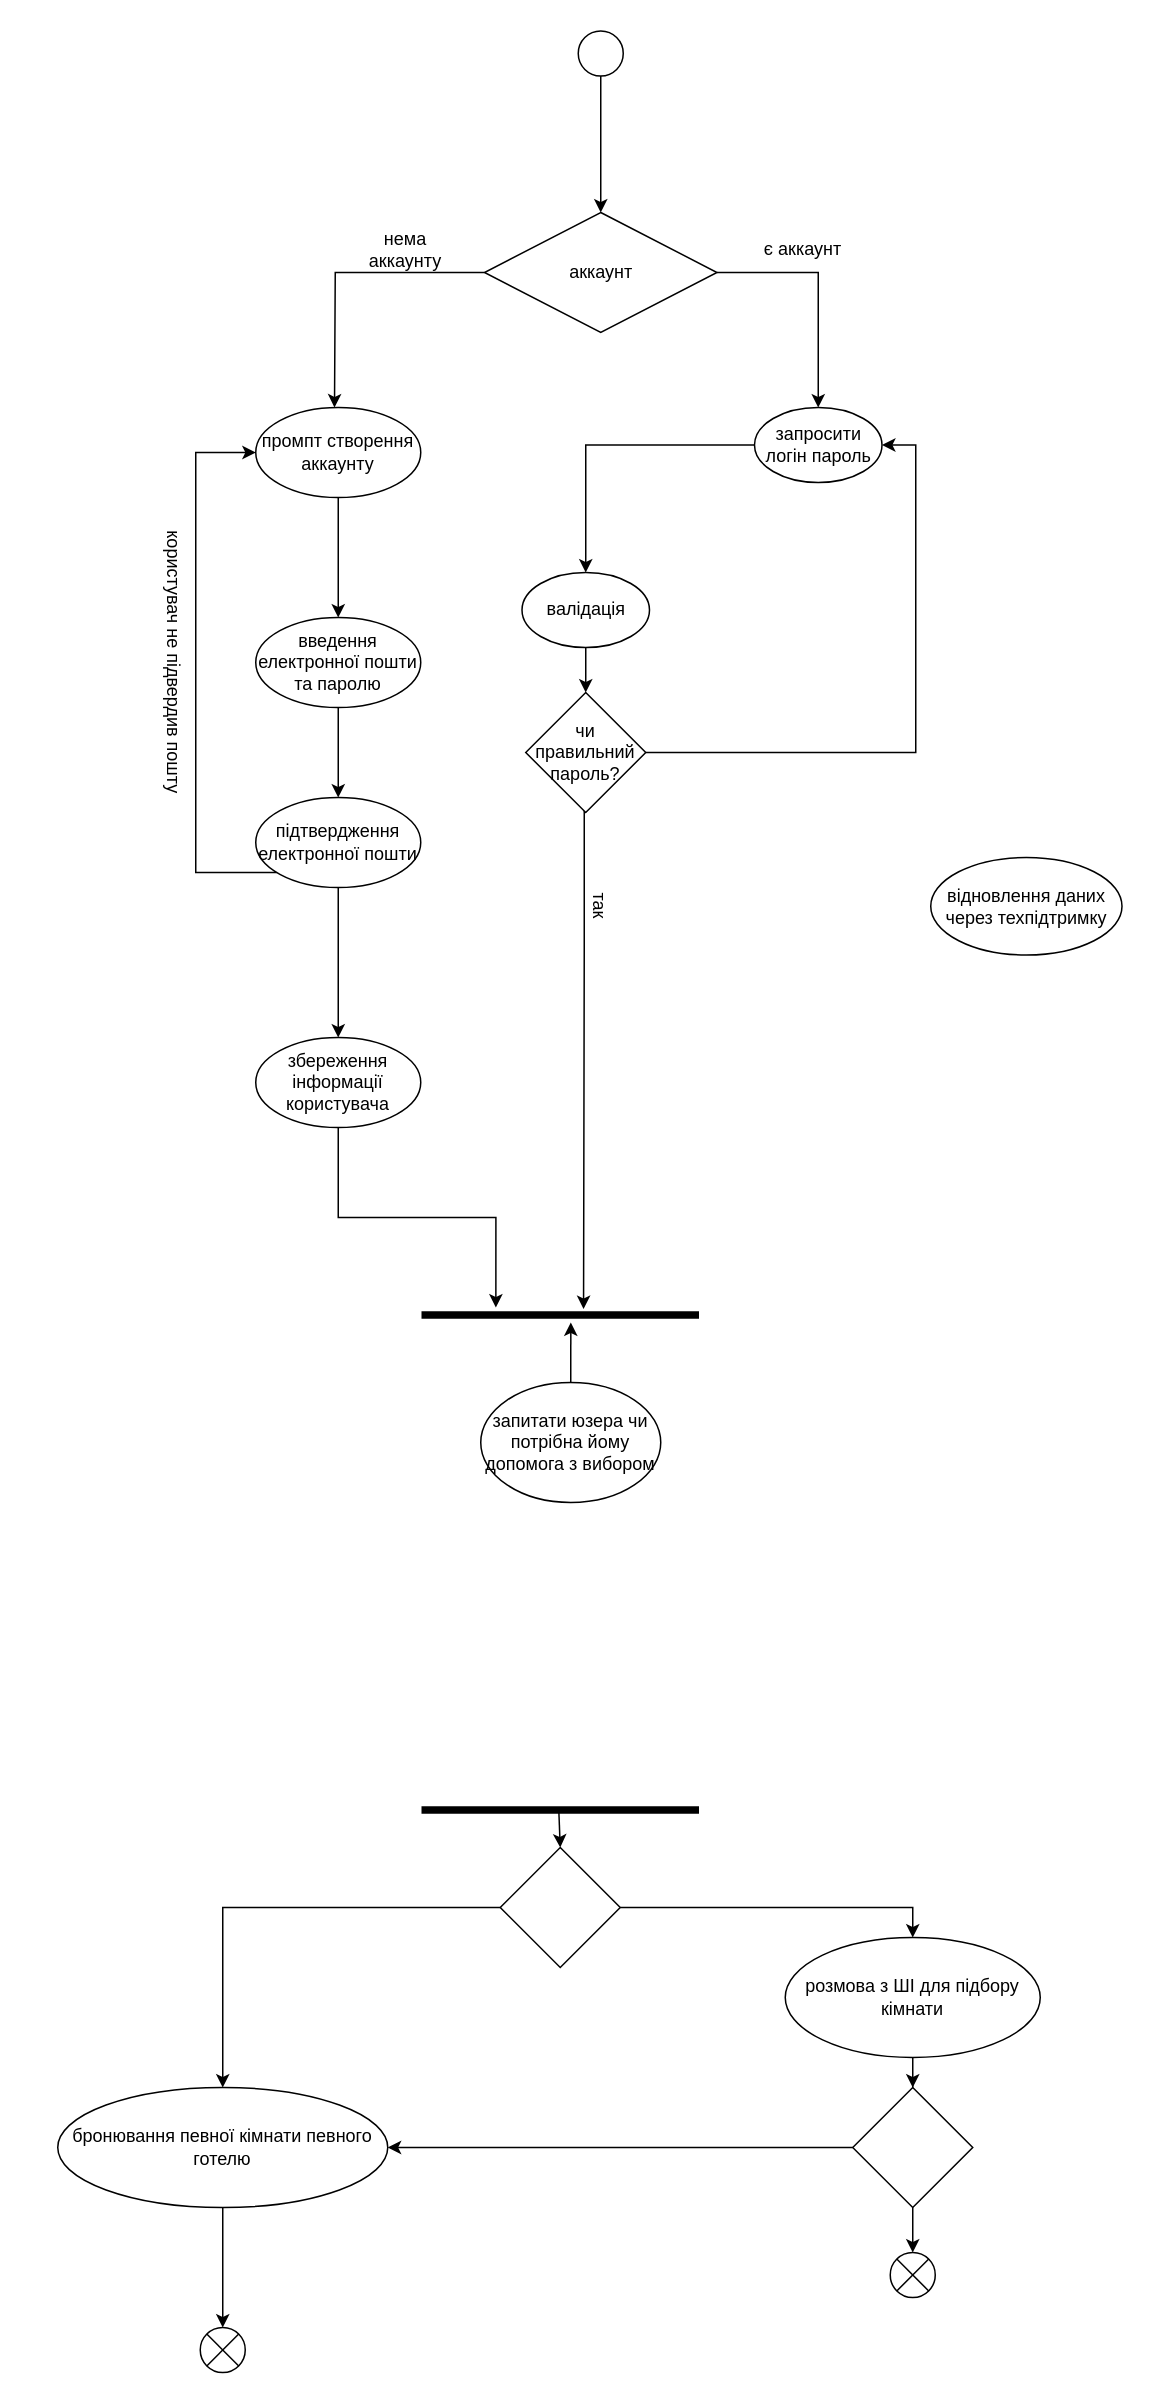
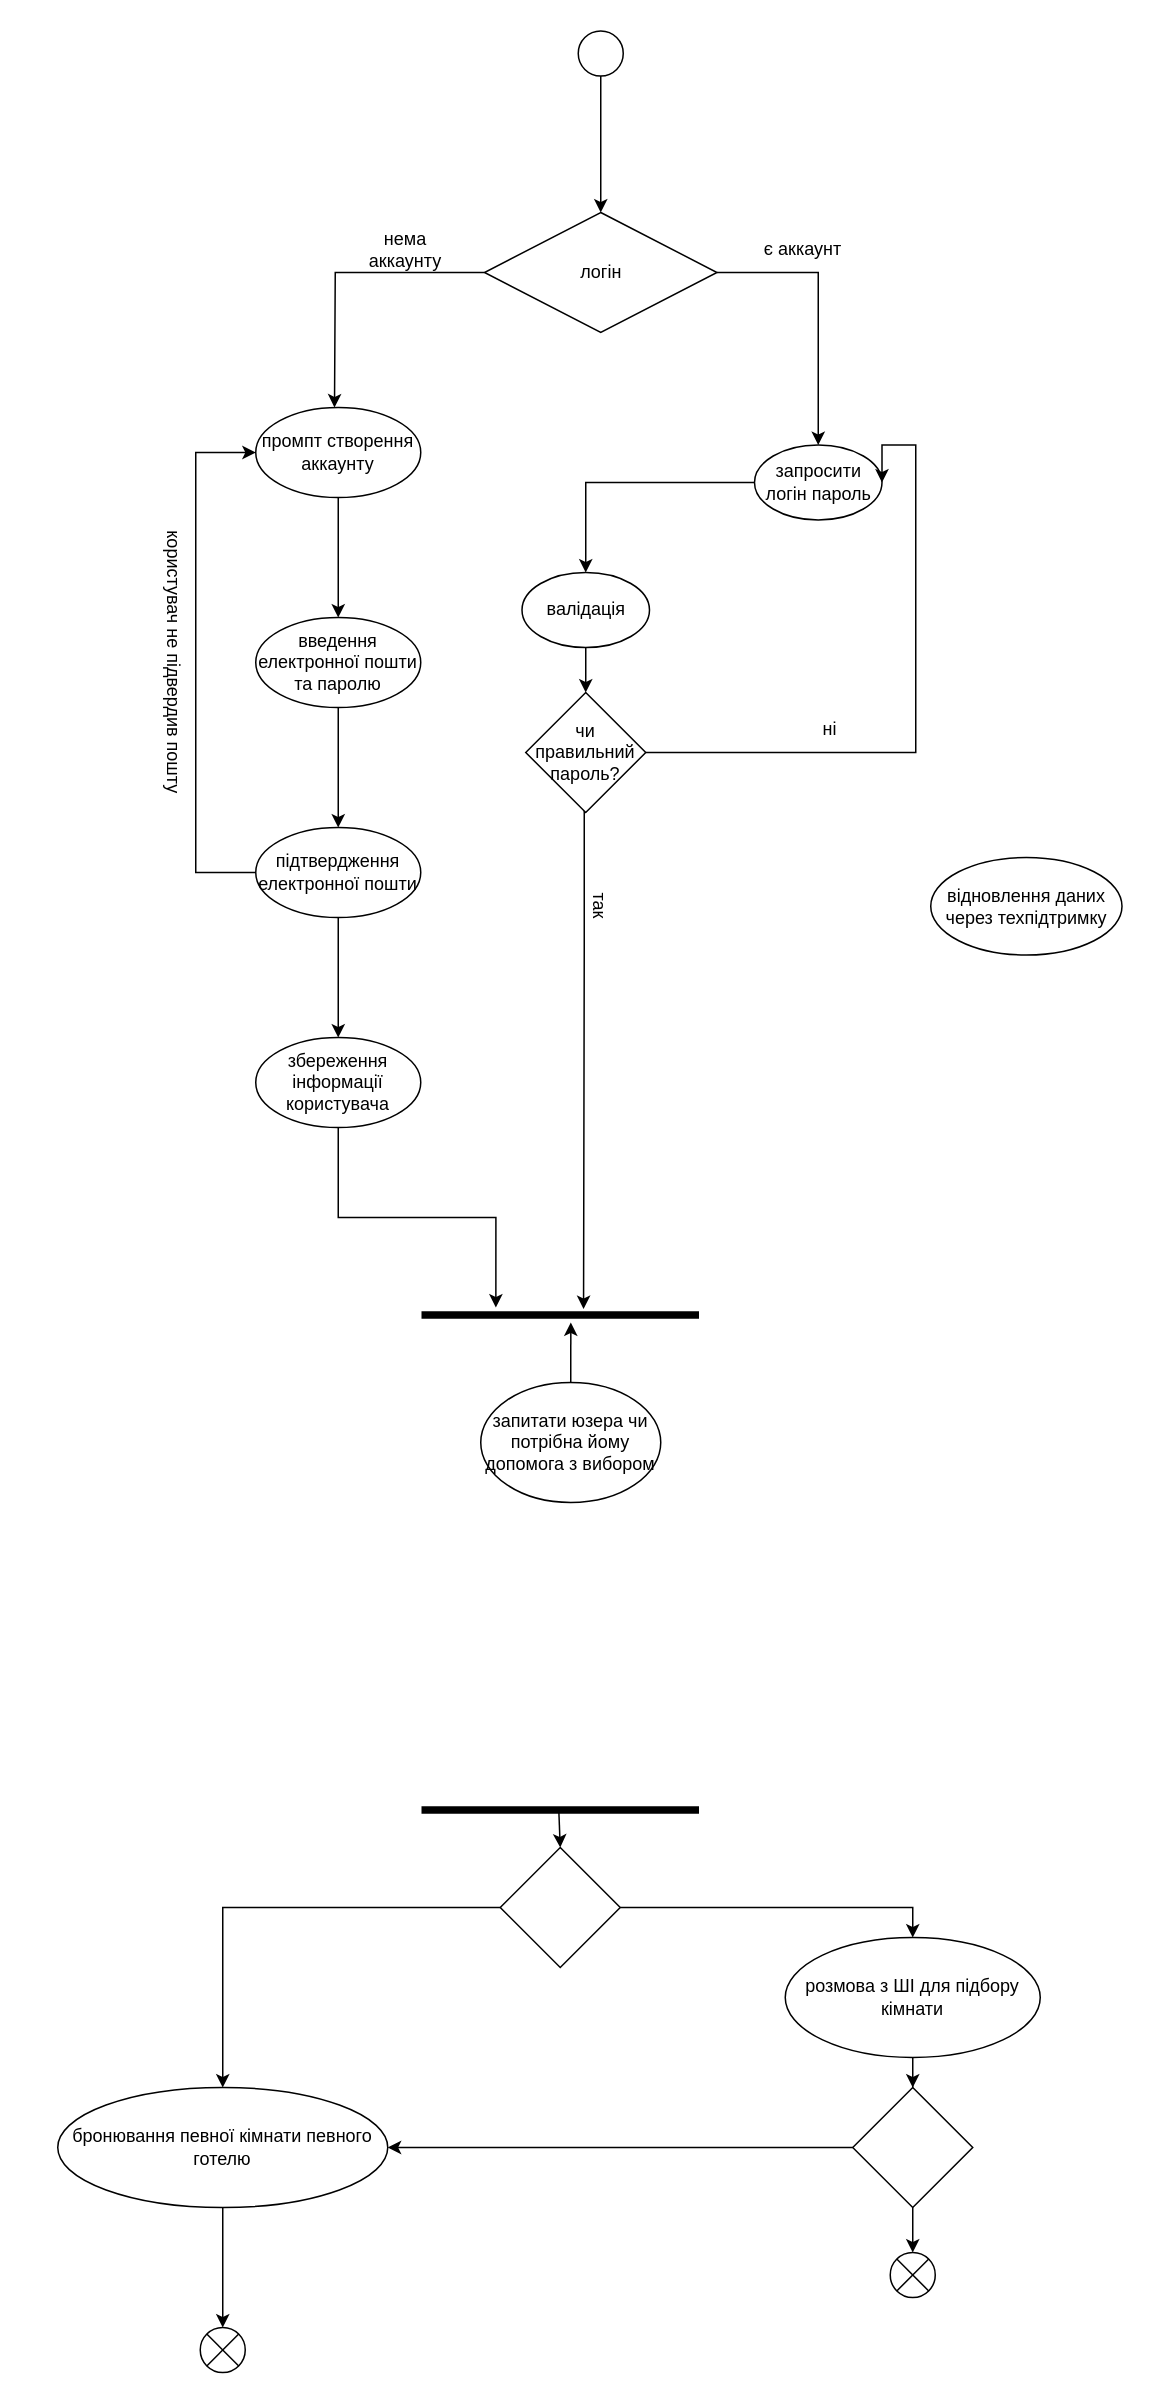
(602, 272) -> (602, 272)
(818, 445) -> (818, 482)
none -> (830, 730)
(338, 842) -> (338, 872)
